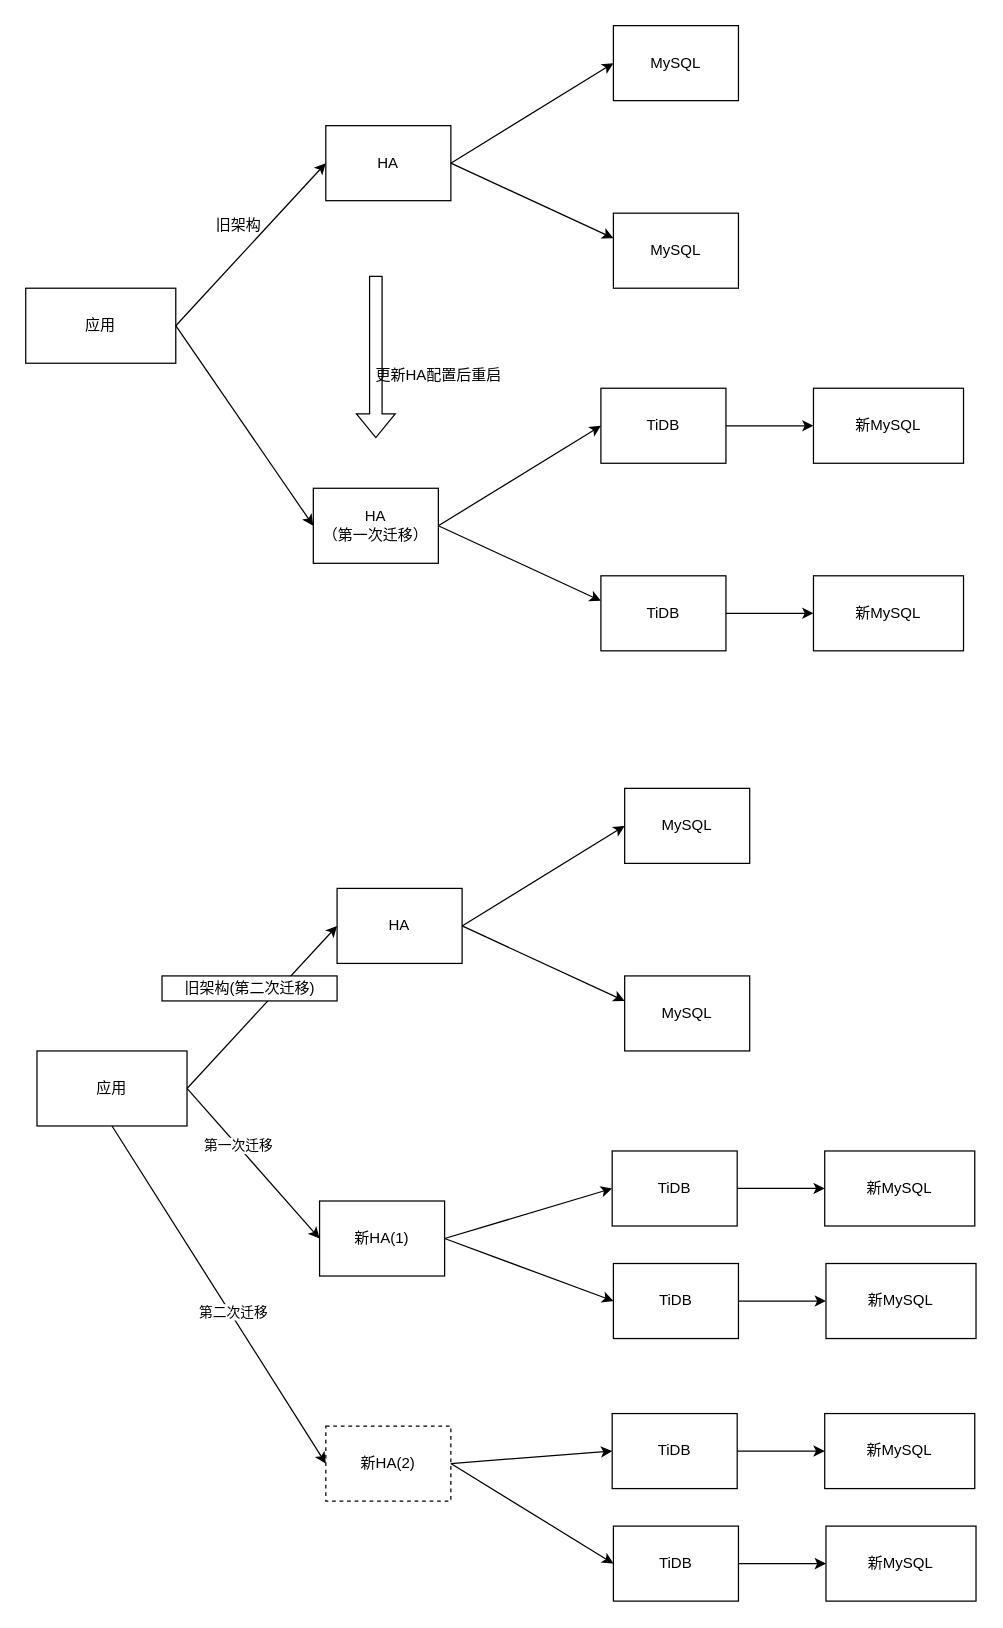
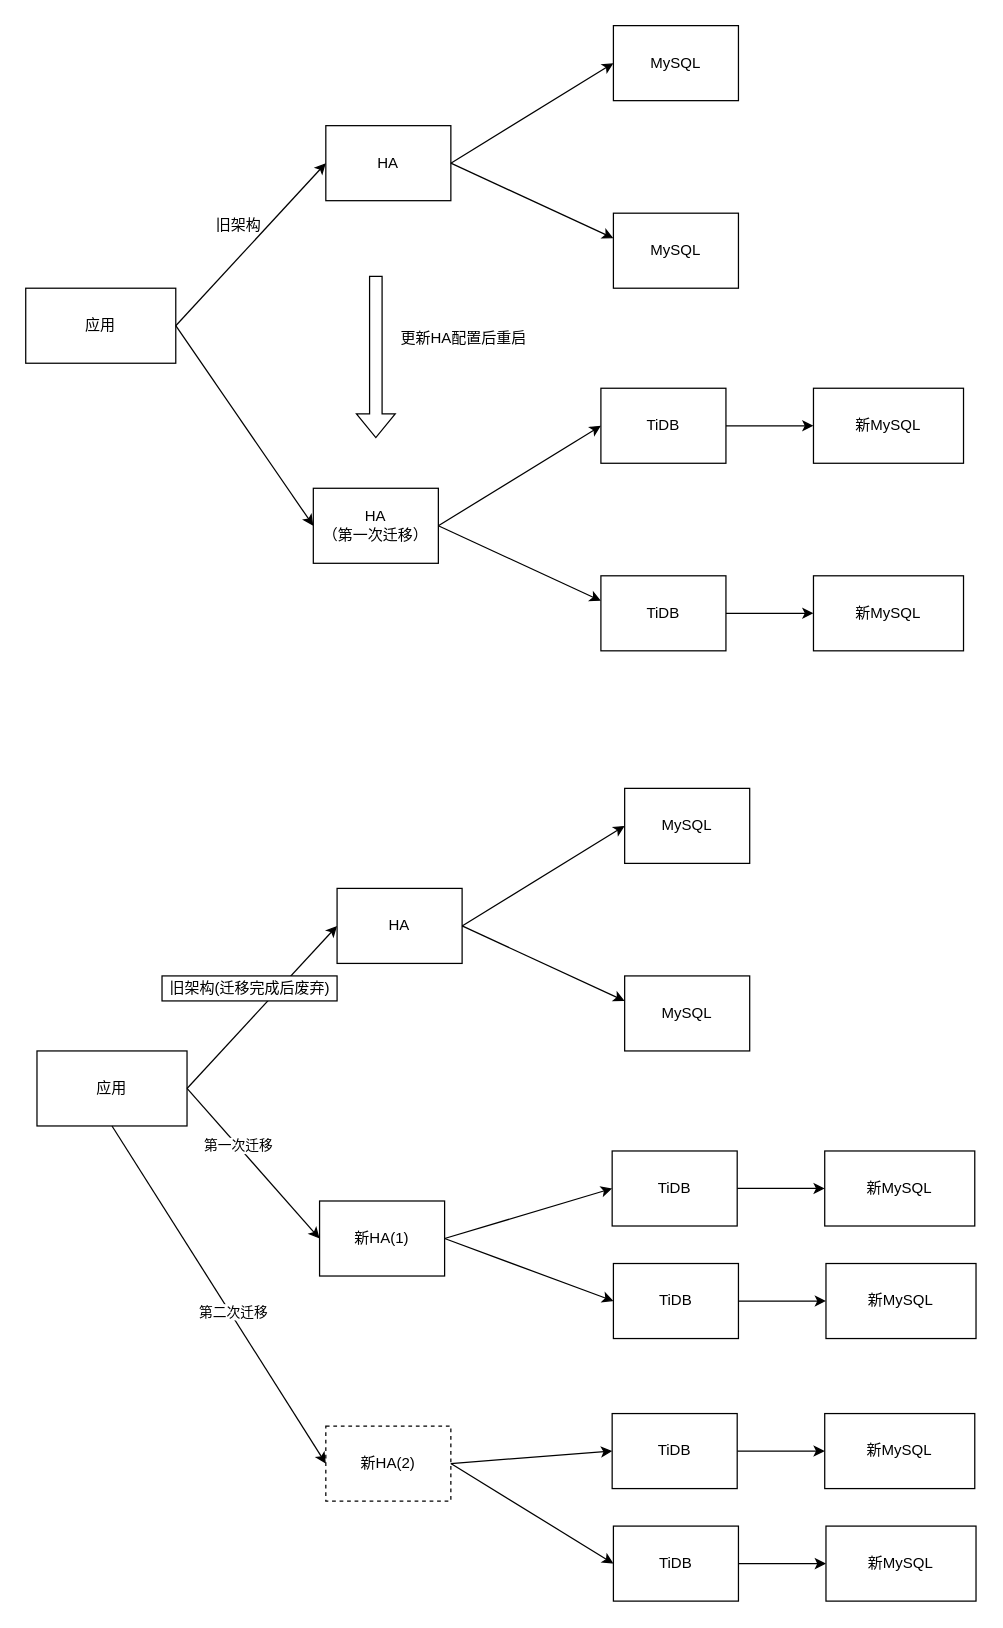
(438, 376) -> (463, 338)
(250, 988) -> (250, 988)
